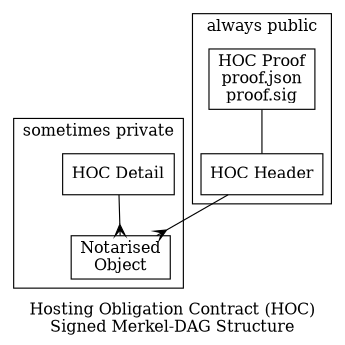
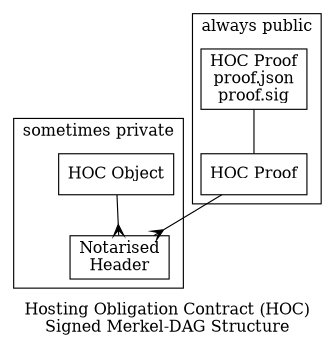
(118, 174) -> (116, 174)
(262, 174) -> (254, 174)
(121, 257) -> (120, 257)
